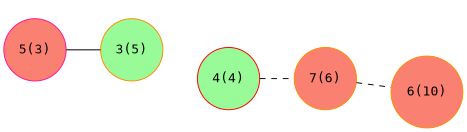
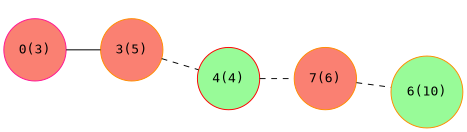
(35, 50) -> (35, 50)
(132, 50) -> (132, 50)
none -> (180, 64)
(427, 92) -> (427, 92)
